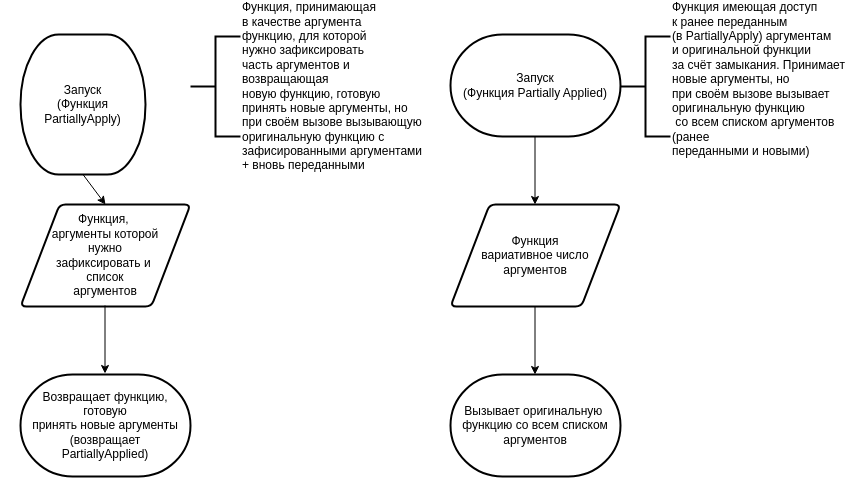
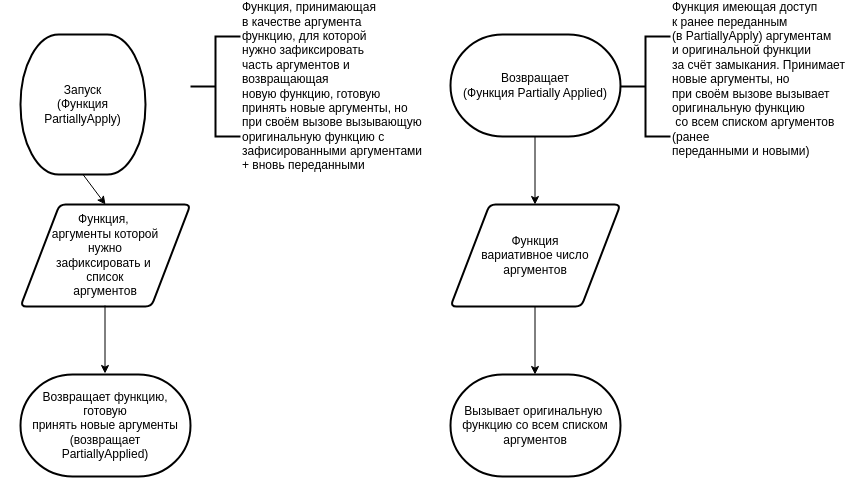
(536, 86) -> (536, 86)
